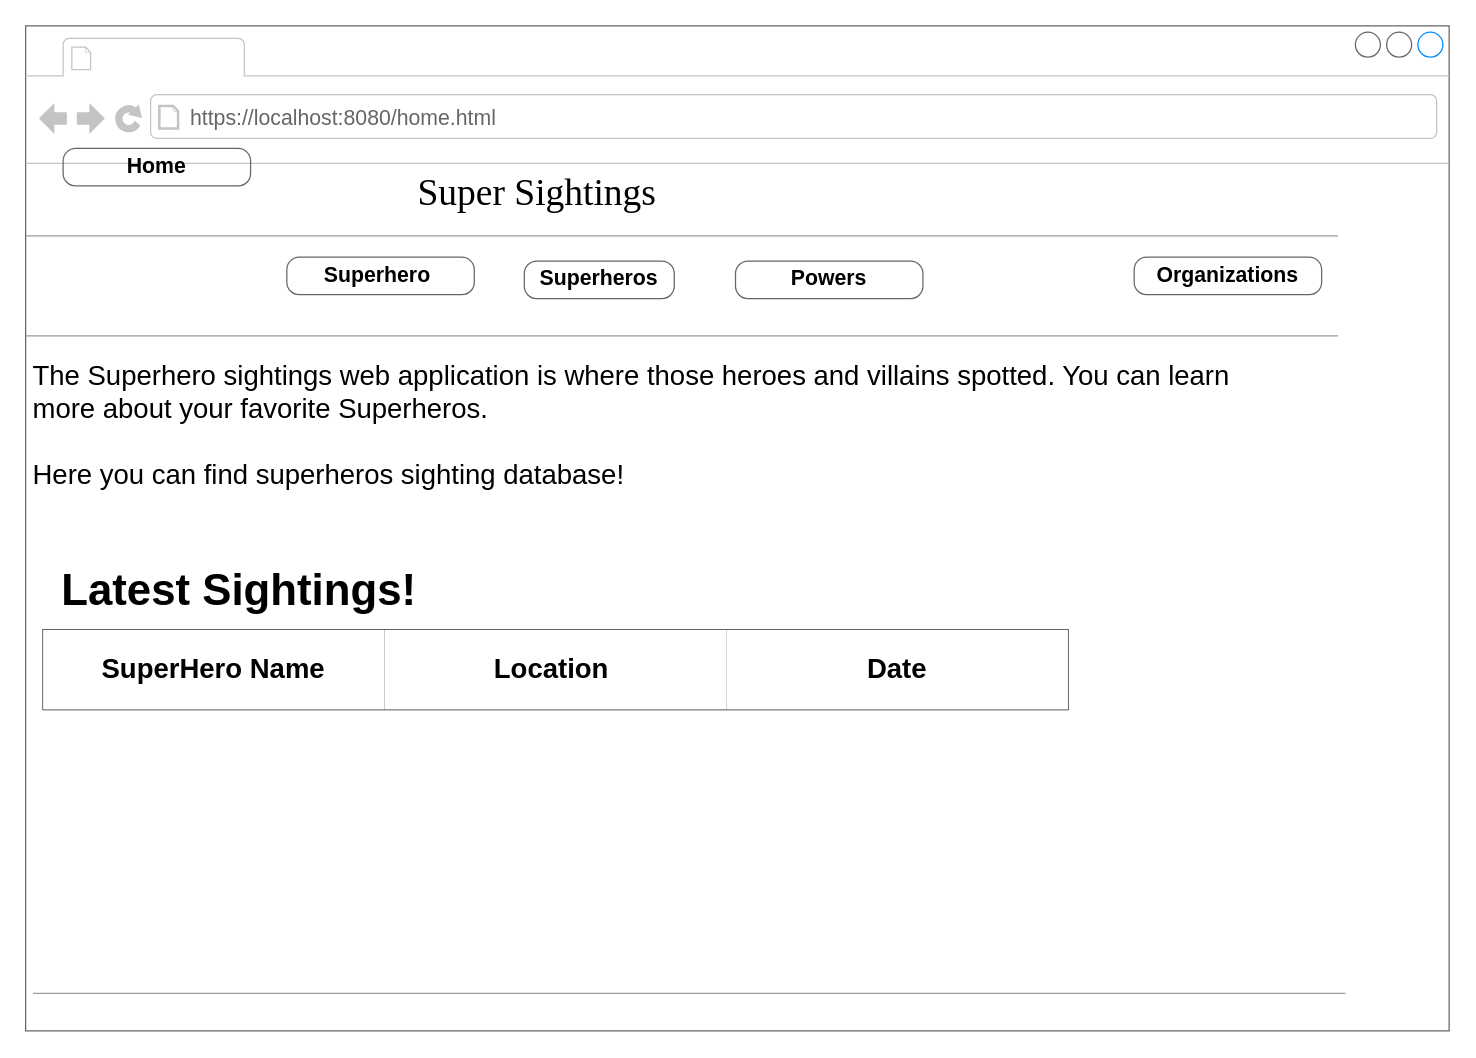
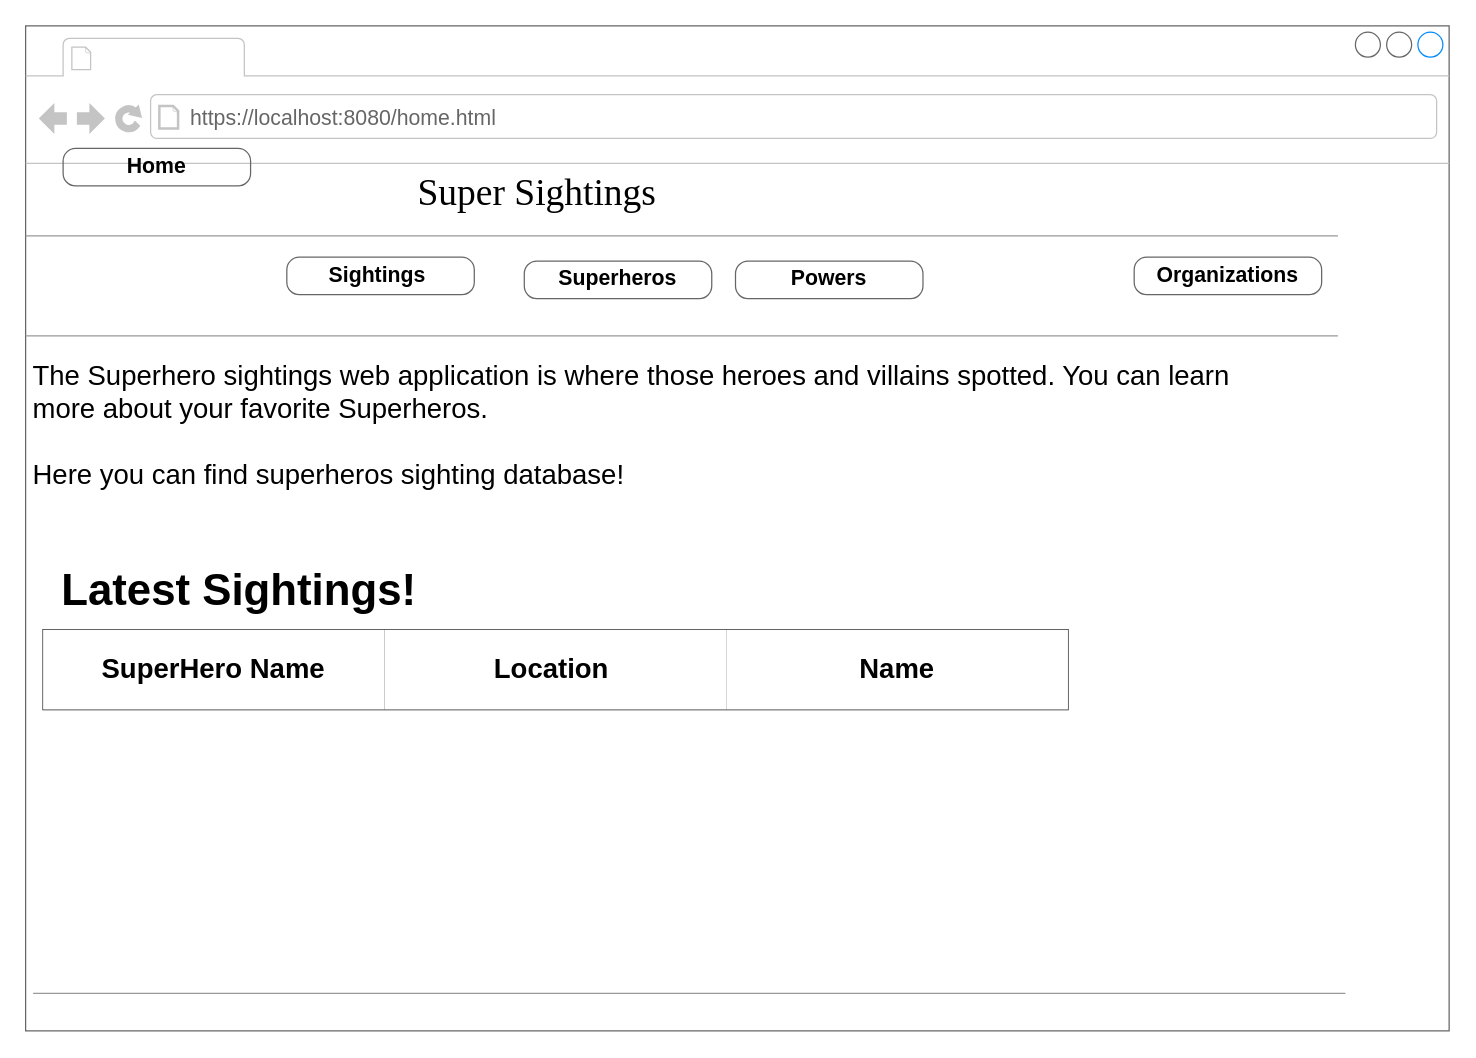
(381, 276) -> (381, 276)
(599, 280) -> (618, 280)
(898, 669) -> (898, 669)
